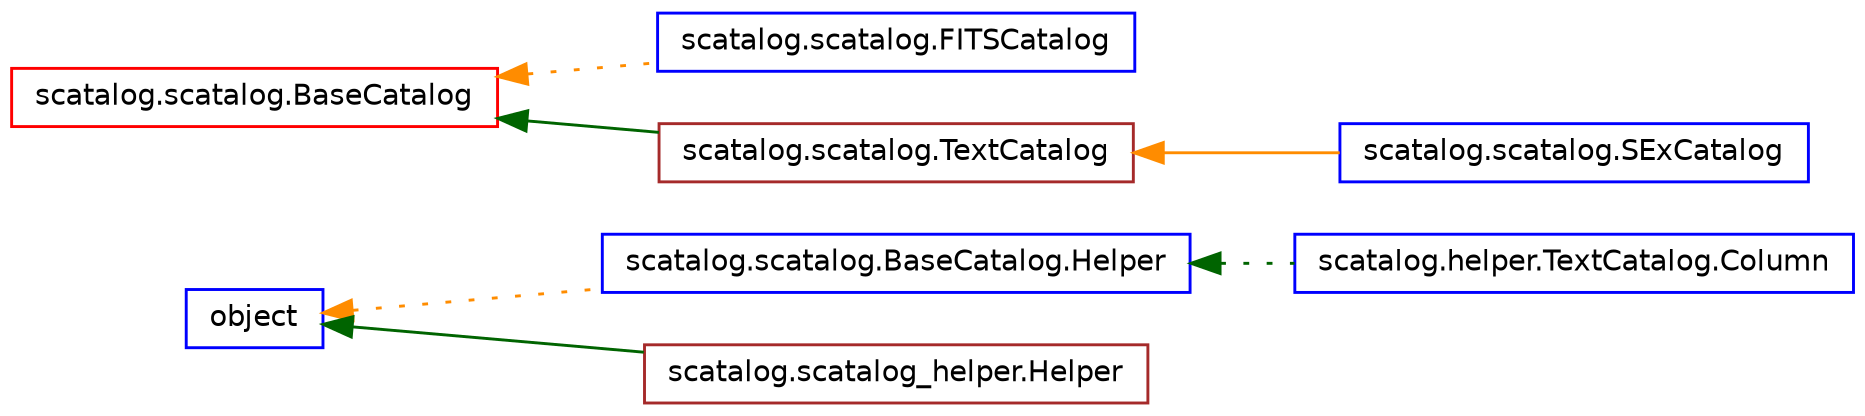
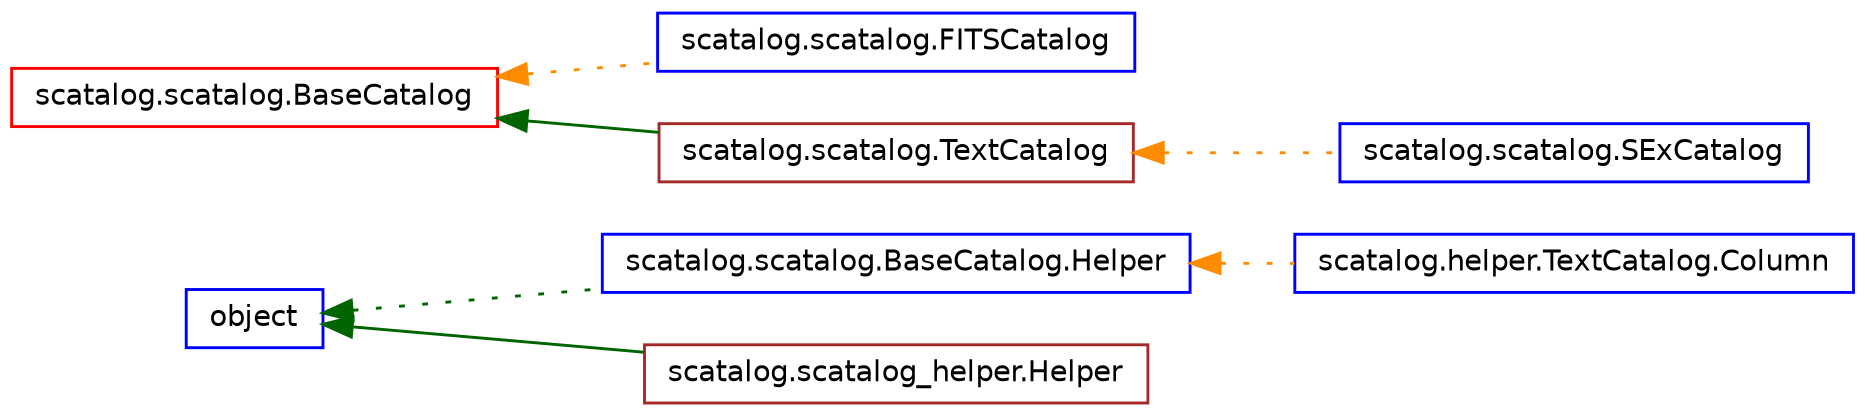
(1252, 153) -> (1252, 153)
(1257, 263) -> (1257, 263)
(477, 300) -> (477, 300)
